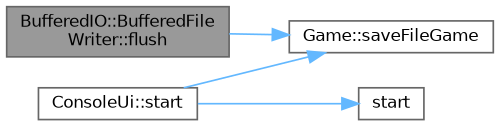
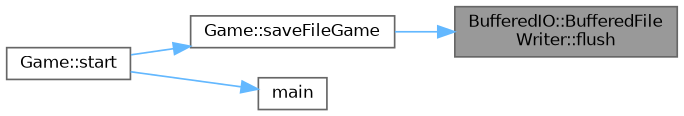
(251, 34) -> (416, 32)
(118, 104) -> (69, 64)
(391, 104) -> (293, 94)
